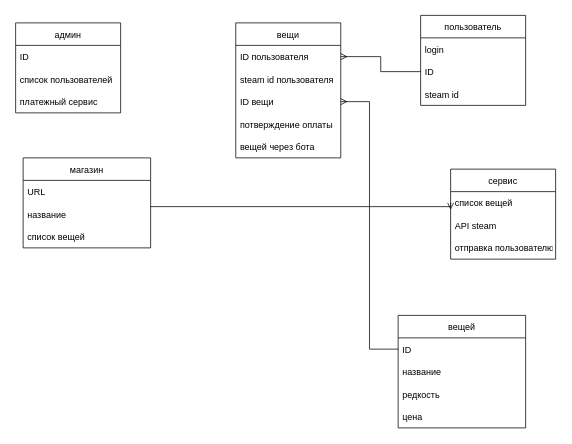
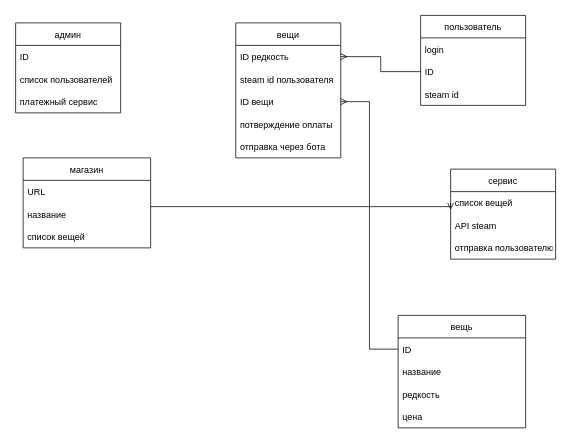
(276, 57) -> (266, 57)
(278, 147) -> (285, 147)
(461, 327) -> (461, 327)
